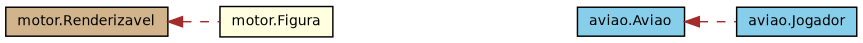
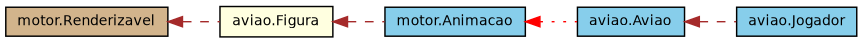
(276, 22) -> (276, 22)
none -> (455, 22)
